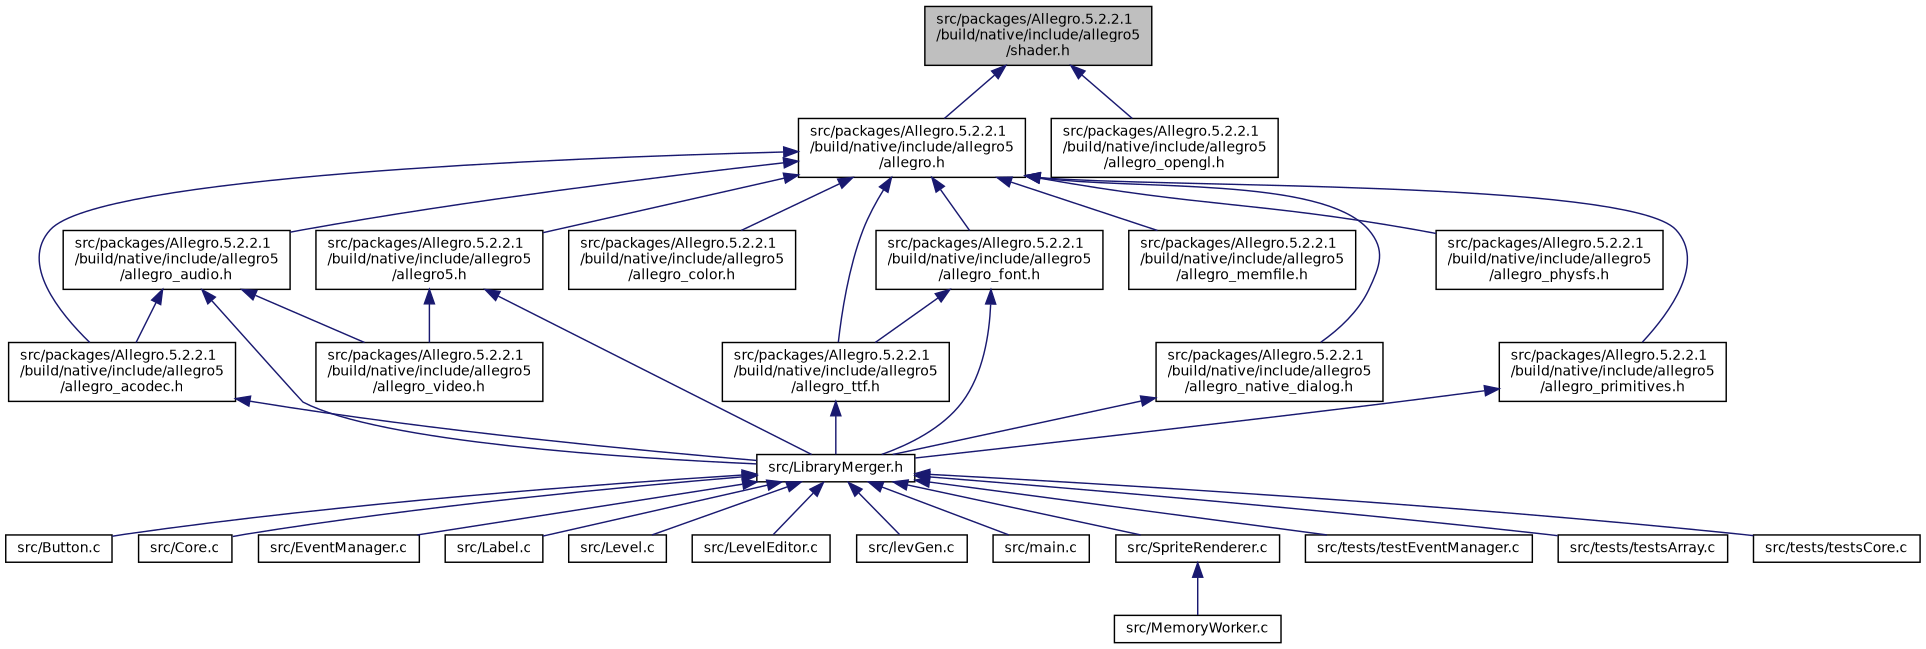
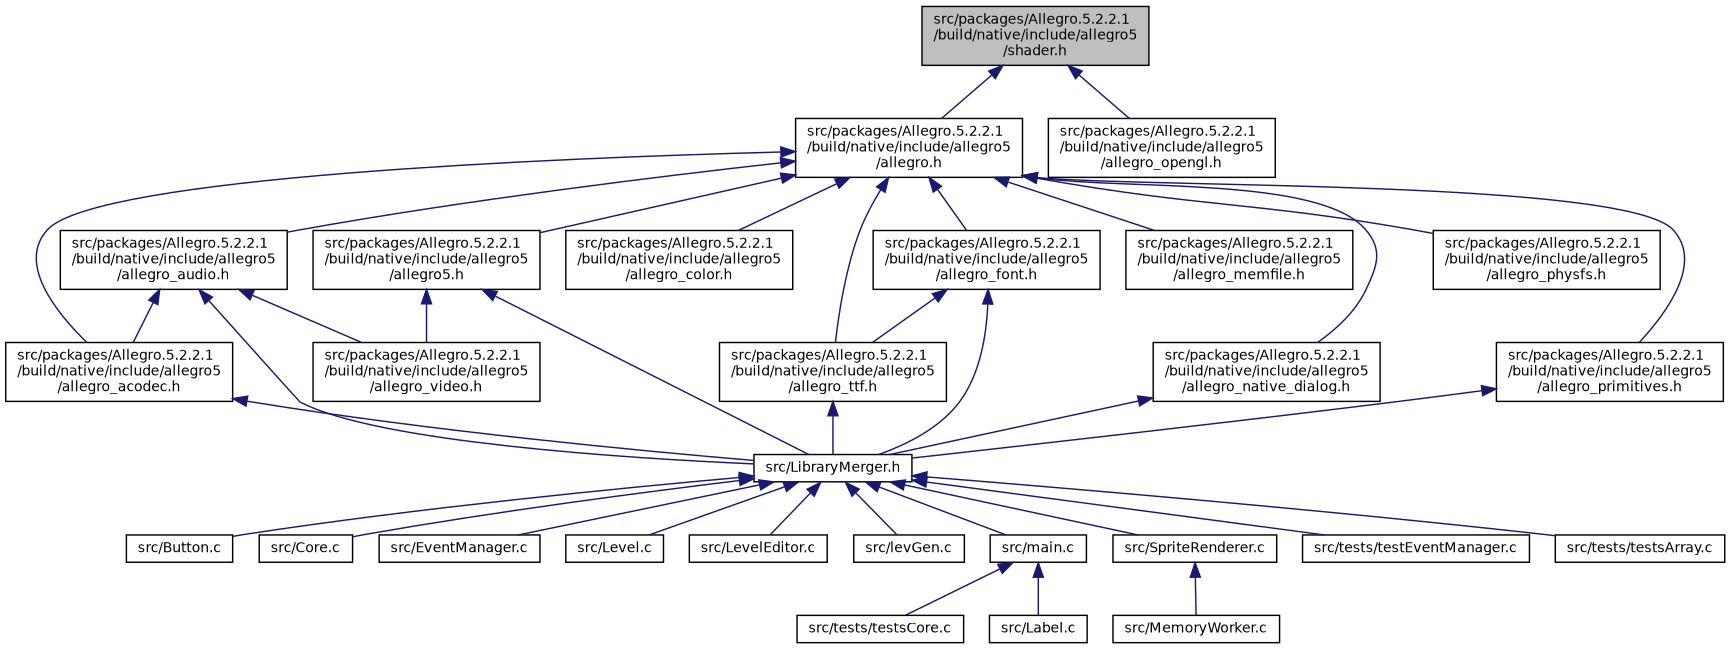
(1342, 500) -> (953, 592)
(655, 511) -> (1038, 596)
